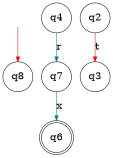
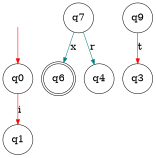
(95, 18) -> (138, 18)
(57, 45) -> (88, 46)
(18, 77) -> (18, 79)
none -> (18, 140)
